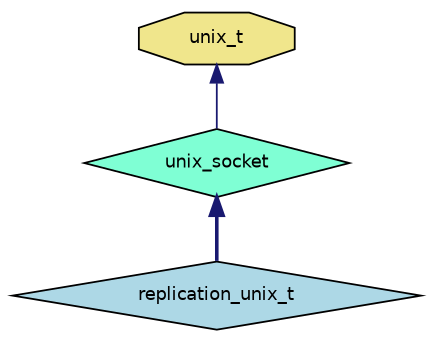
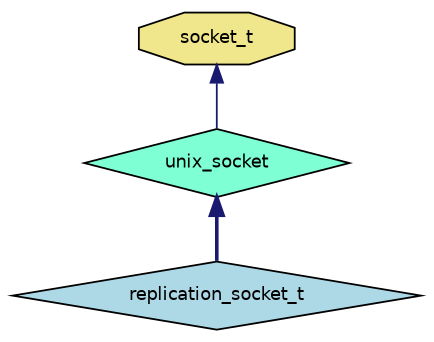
(217, 39) -> (217, 39)
(217, 296) -> (217, 296)
